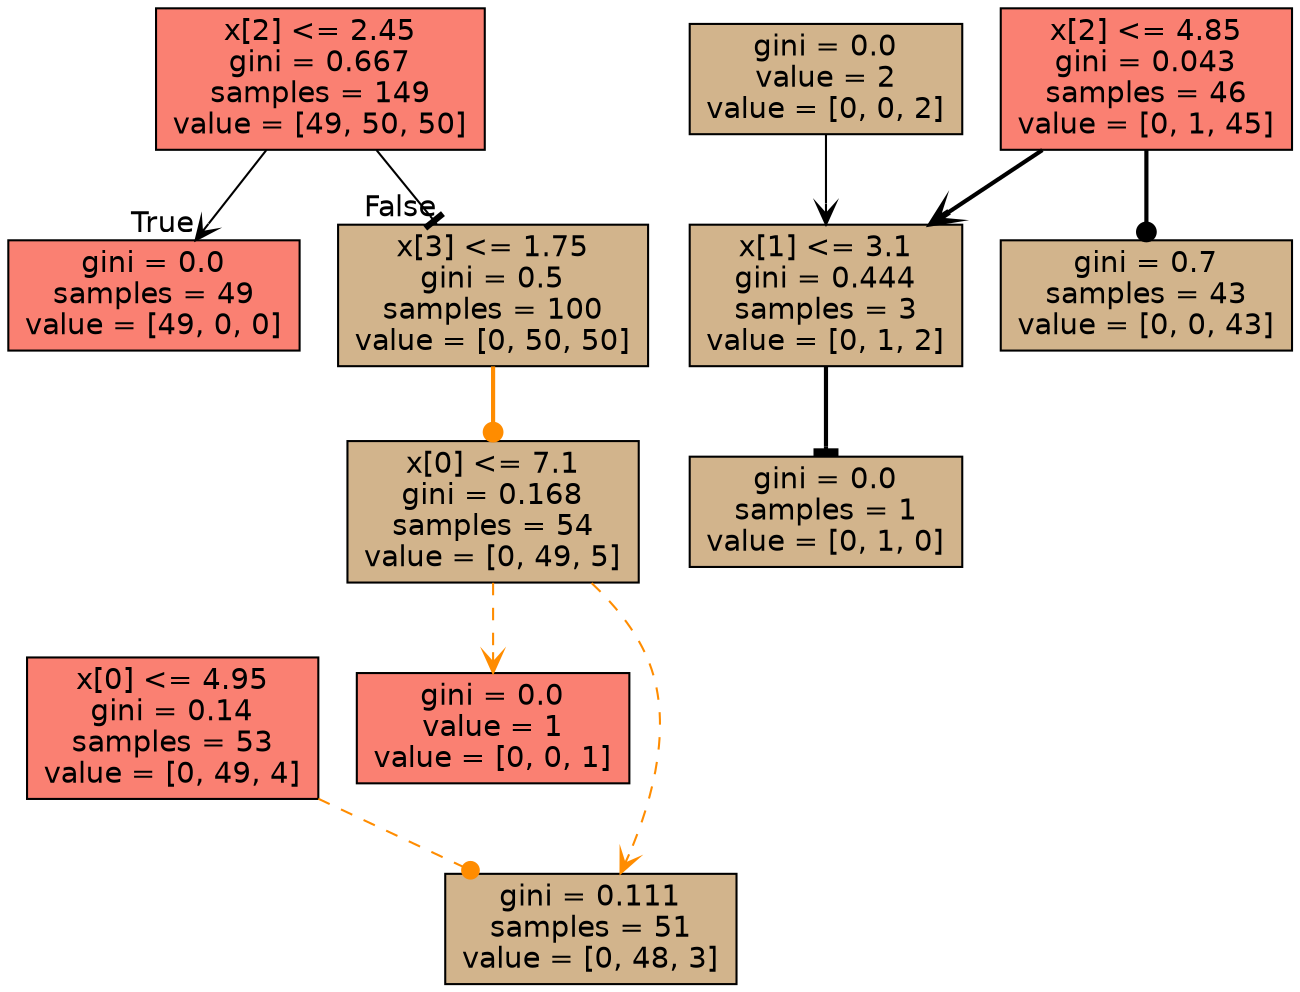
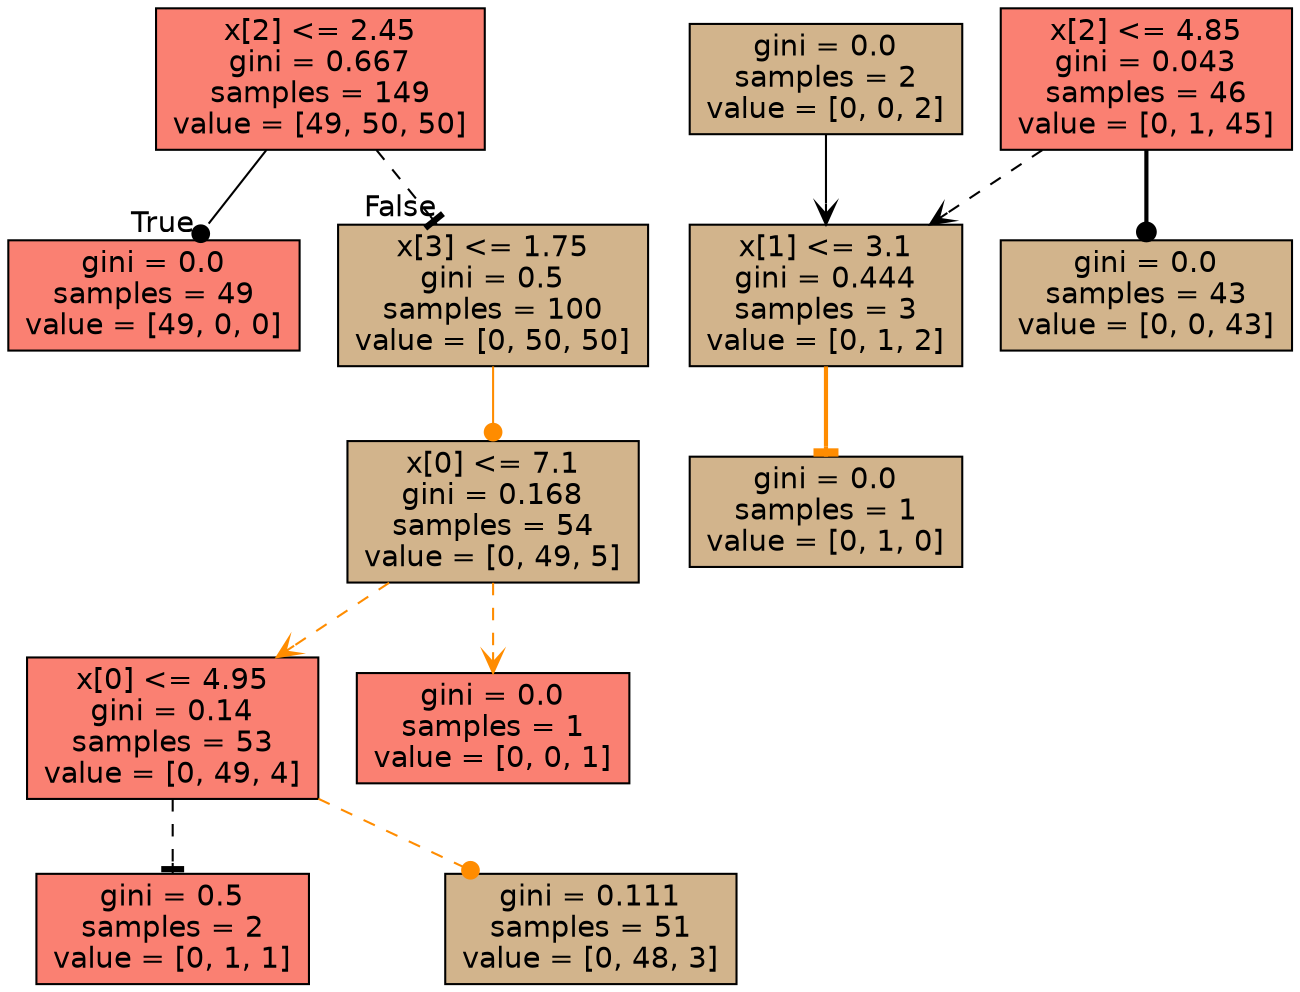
(826, 79) -> (826, 79)
(995, 181) -> (995, 181)
(403, 183) -> (403, 183)
(238, 187) -> (238, 187)
(1146, 295) -> (1146, 295)
(493, 395) -> (493, 395)
(826, 406) -> (826, 406)
(659, 710) -> (342, 614)
(493, 728) -> (493, 728)
none -> (173, 929)
